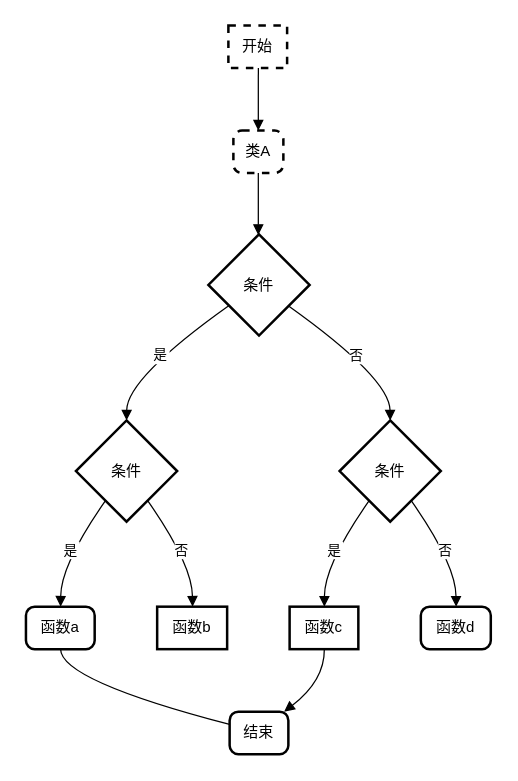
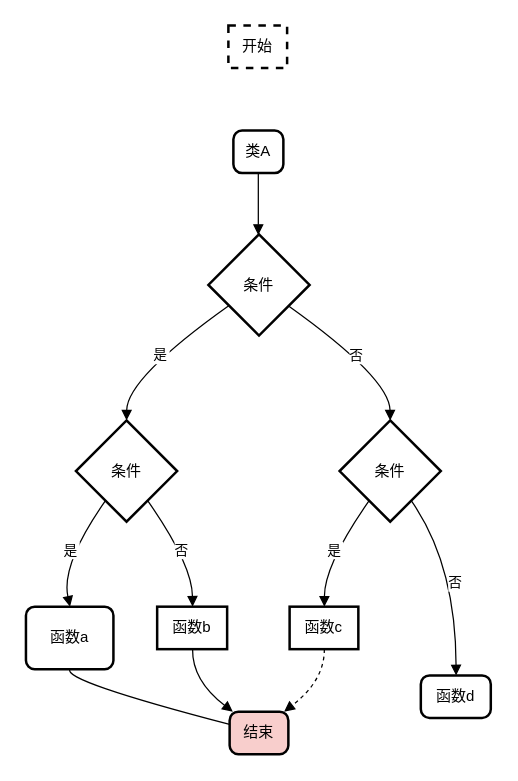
(258, 95) -> none
(258, 152) -> (258, 152)
(60, 628) -> (69, 638)
(456, 628) -> (456, 697)
none -> (201, 681)
(315, 681) -> (315, 681)
(259, 733) -> (259, 733)
